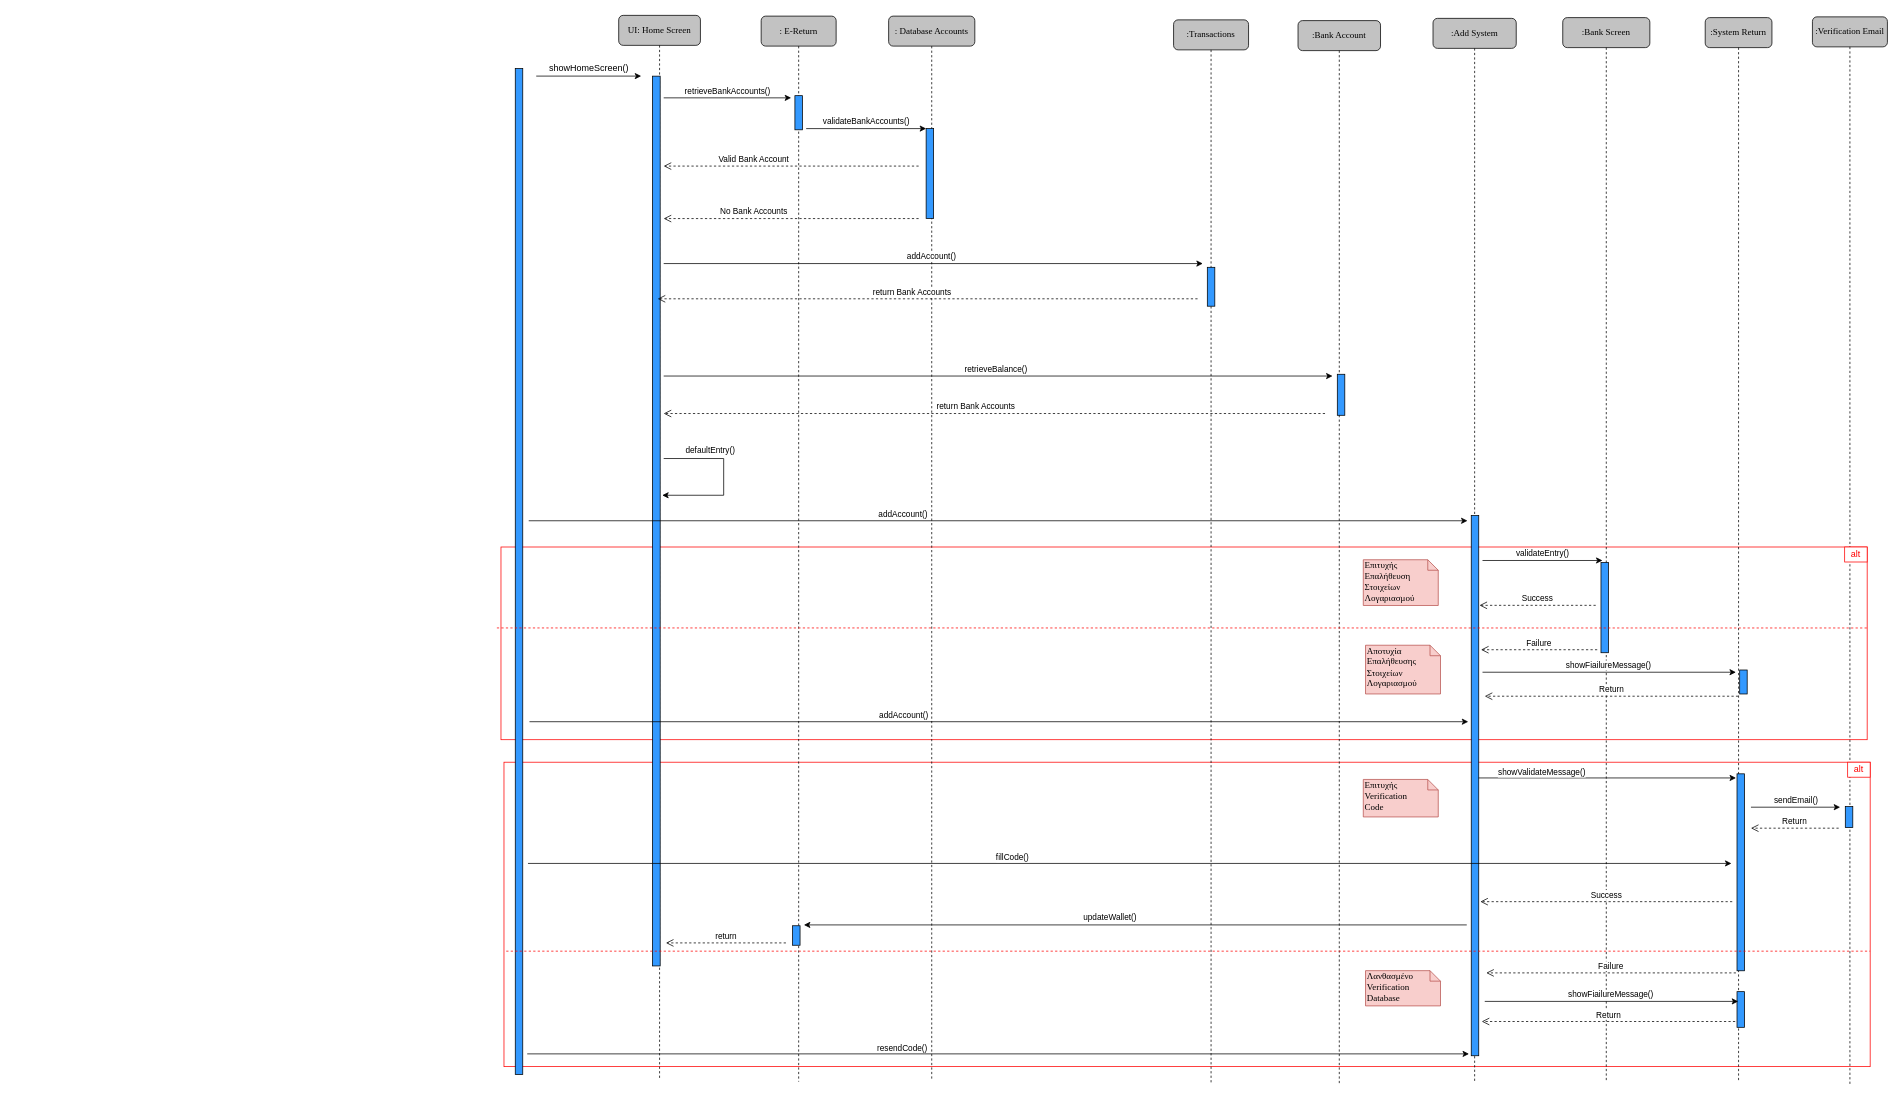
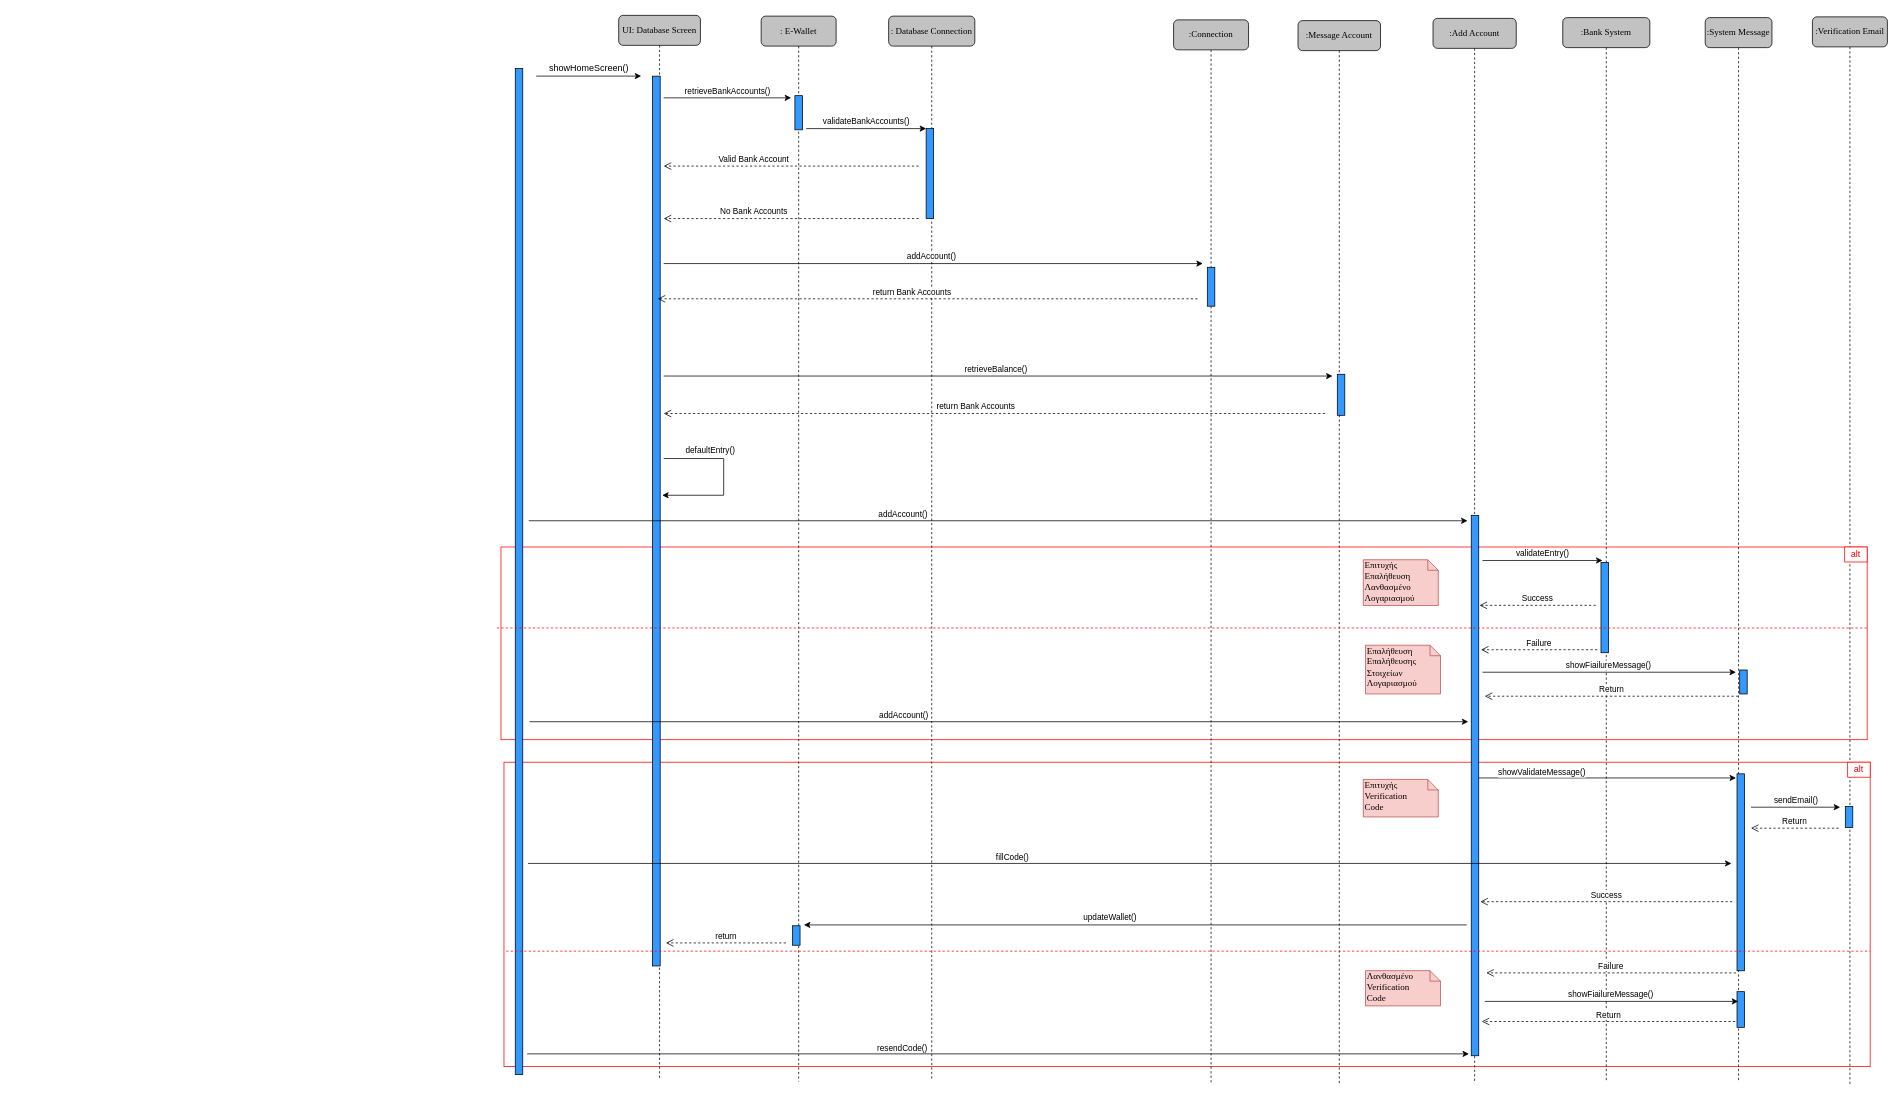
(659, 30) -> (659, 30)
(798, 31) -> (798, 31)
(932, 31) -> (932, 31)
(1475, 33) -> (1475, 33)
(1606, 33) -> (1606, 33)
(1739, 33) -> (1739, 33)
(1211, 35) -> (1211, 35)
(1339, 36) -> (1339, 36)
(1401, 582) -> (1401, 582)
(1395, 668) -> (1395, 668)
(1394, 988) -> (1394, 988)
